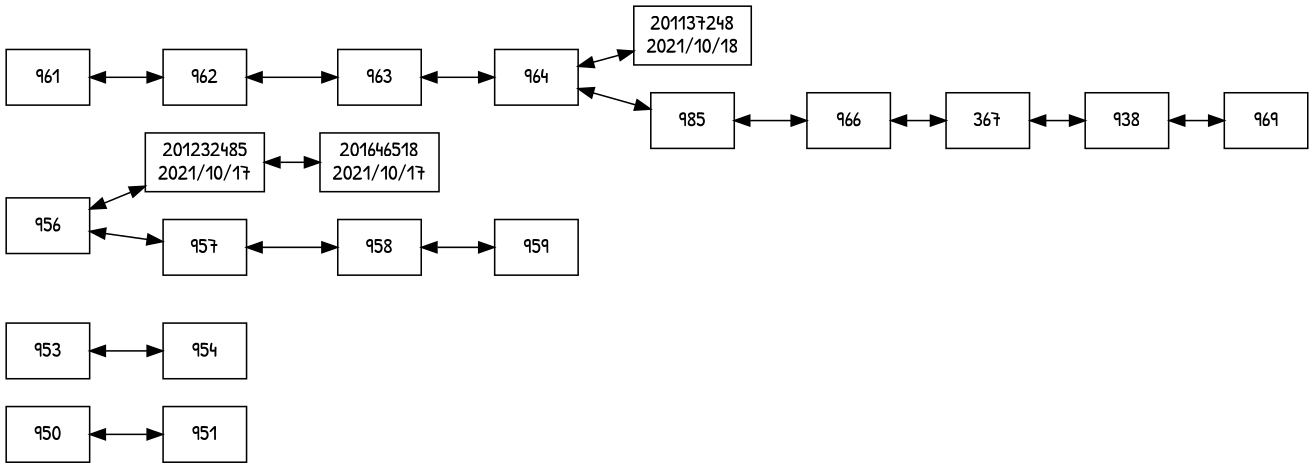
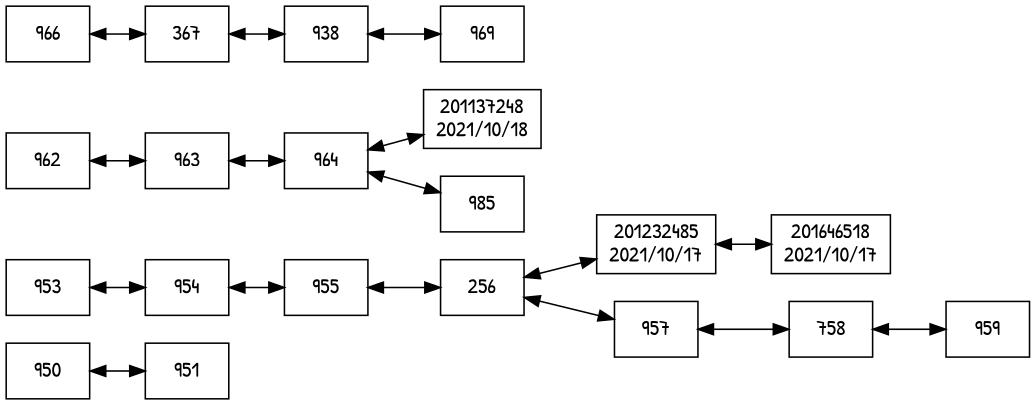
(48, 77) -> none
(771, 121) -> none
(48, 226) -> (482, 288)
(380, 247) -> (831, 329)
none -> (326, 288)
